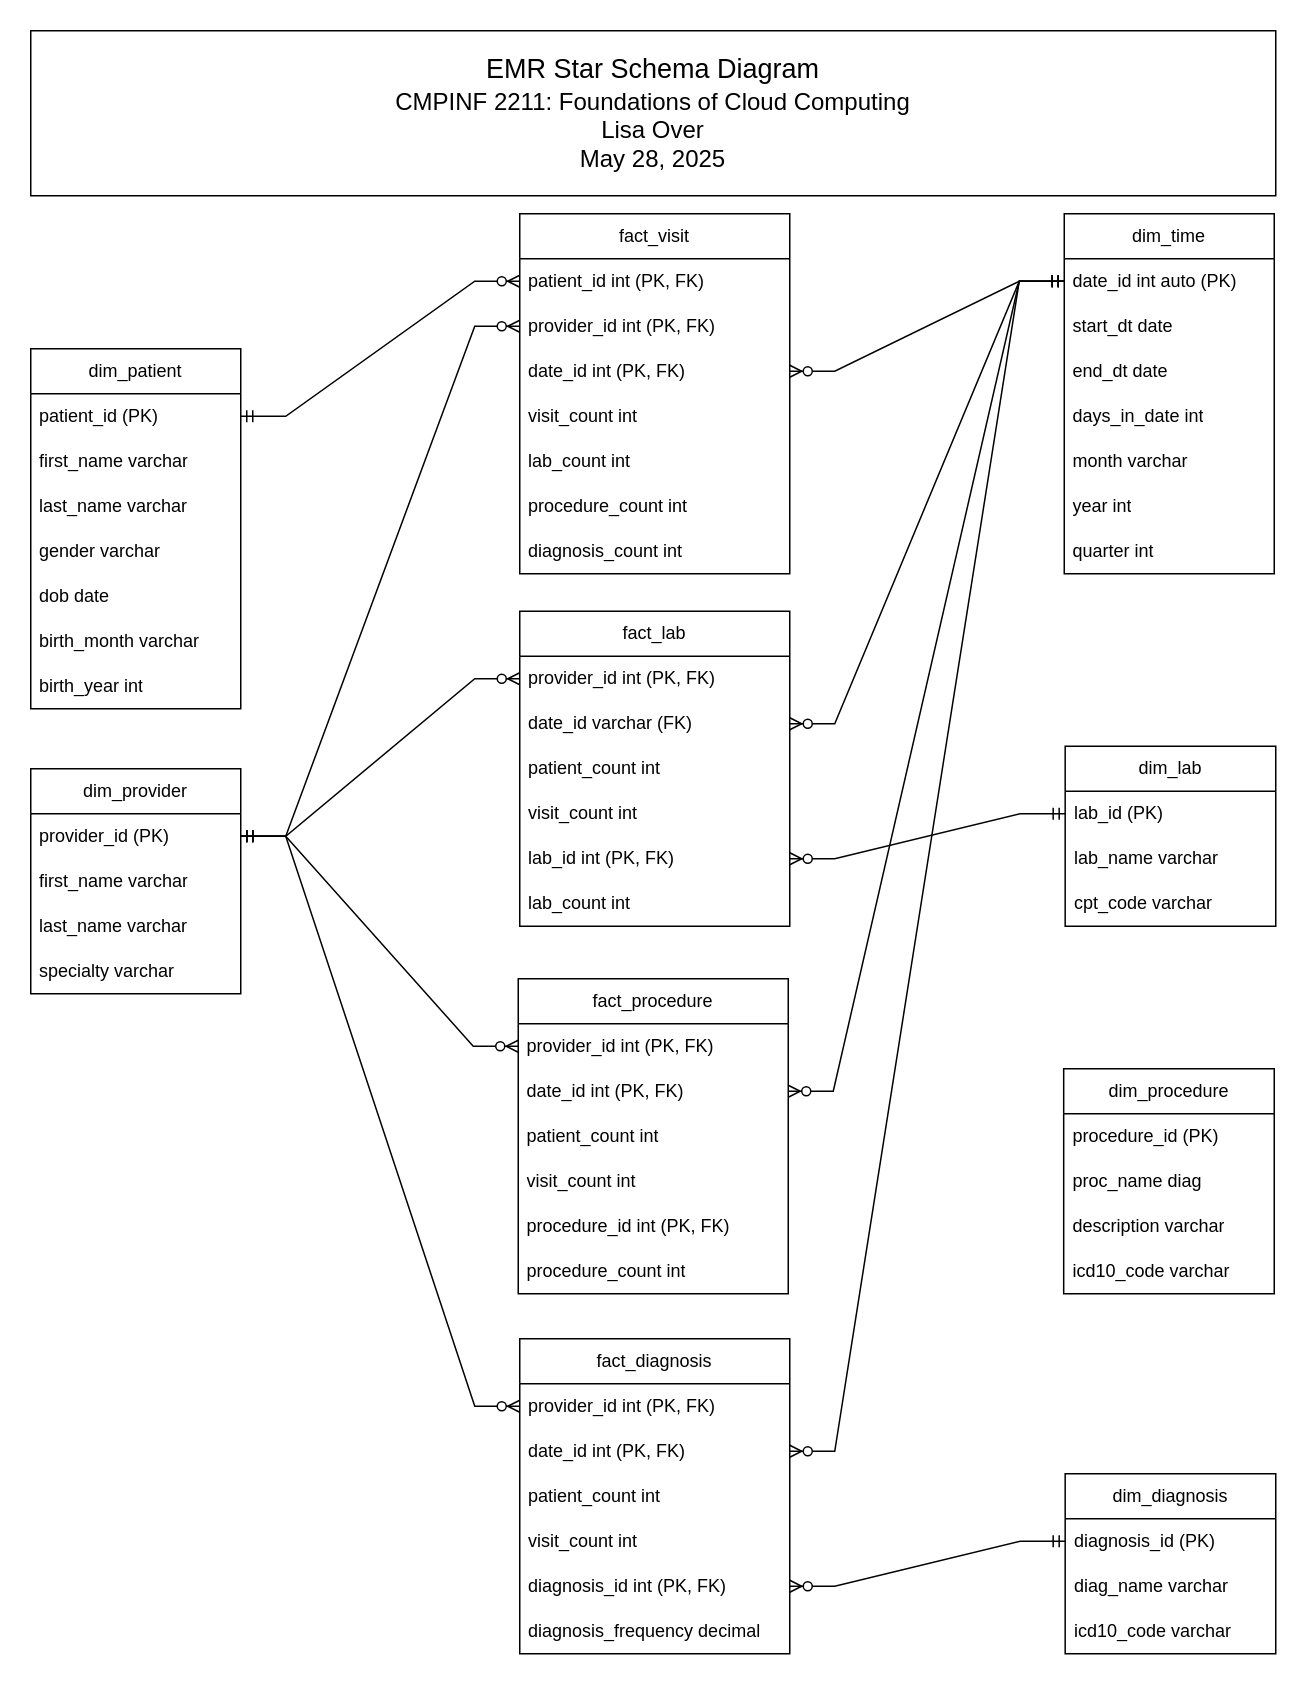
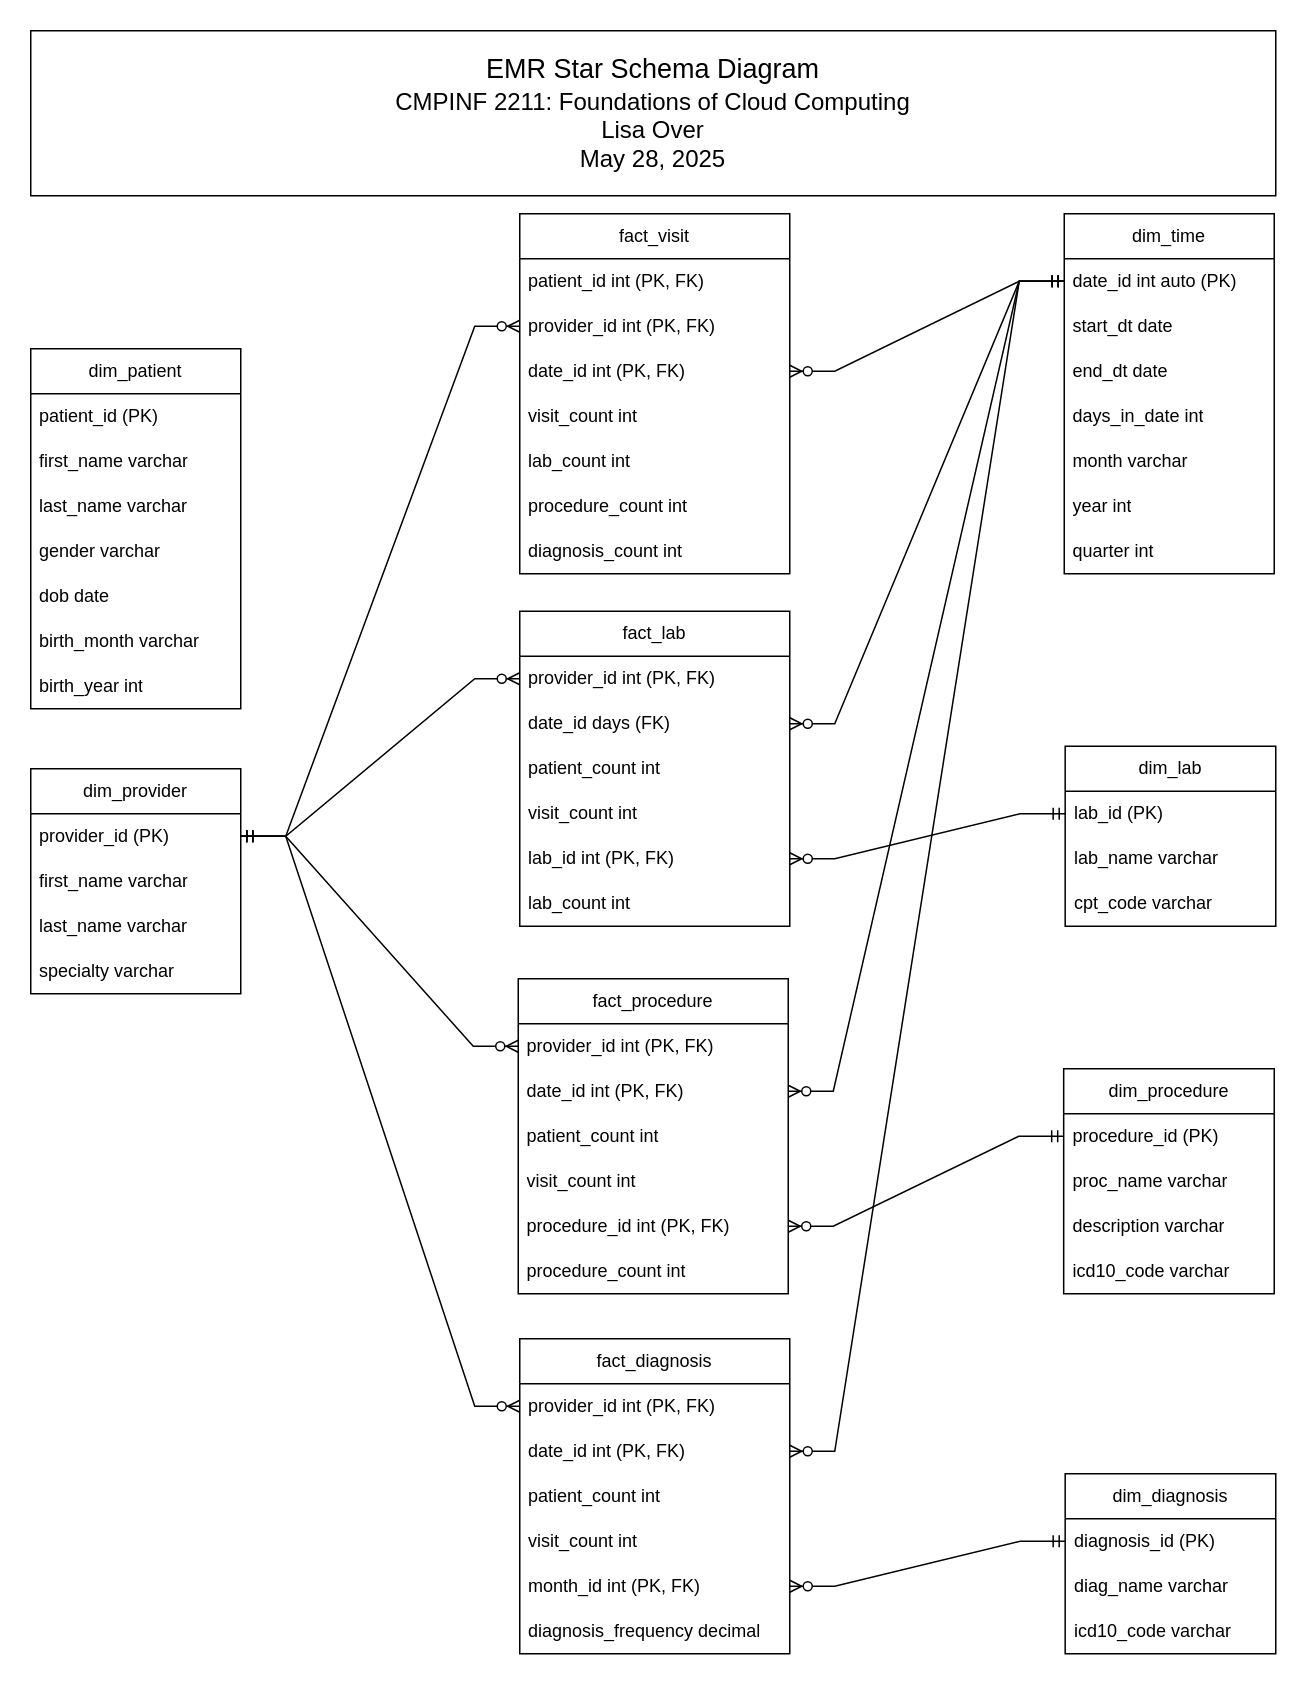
(379, 349) -> none
(623, 724) -> (607, 724)
none -> (926, 1181)
(1141, 1181) -> (1159, 1181)
(638, 1586) -> (623, 1586)
